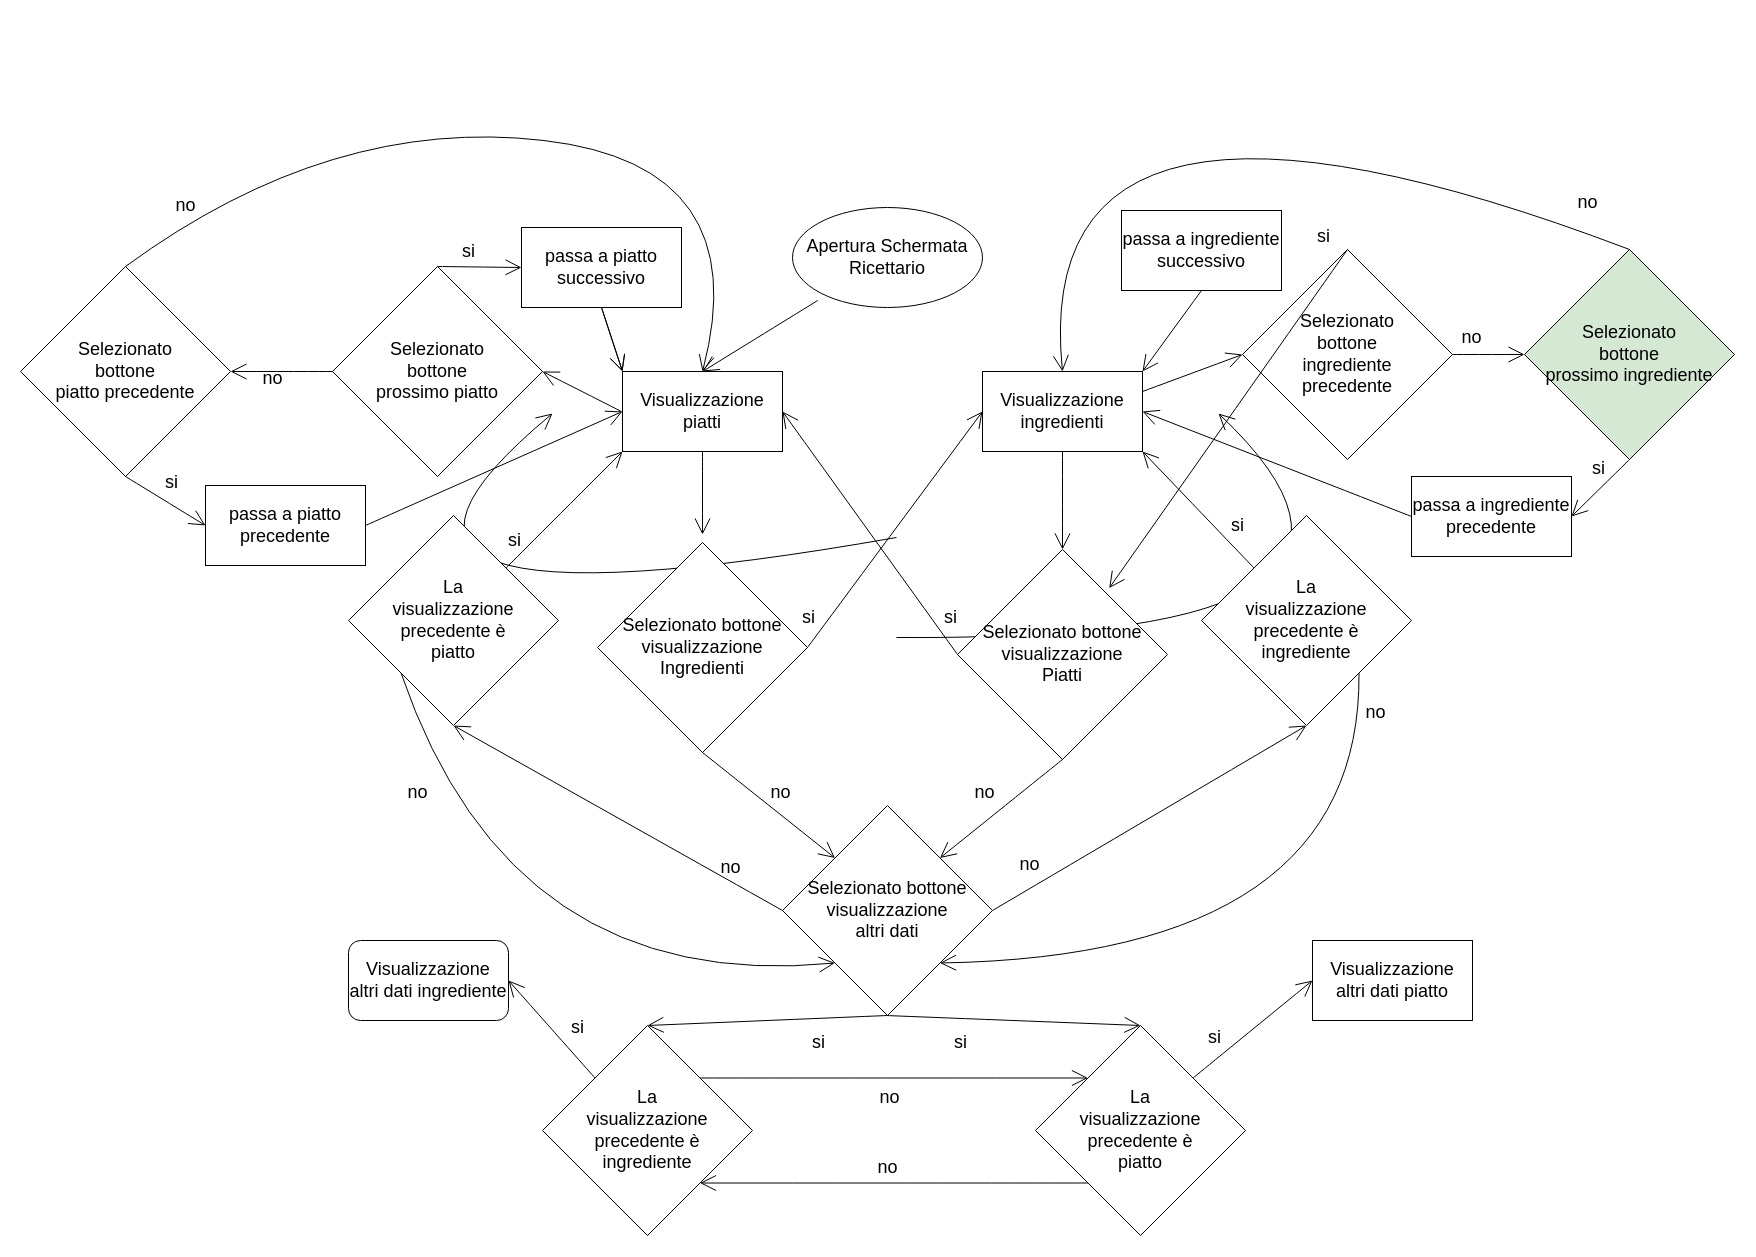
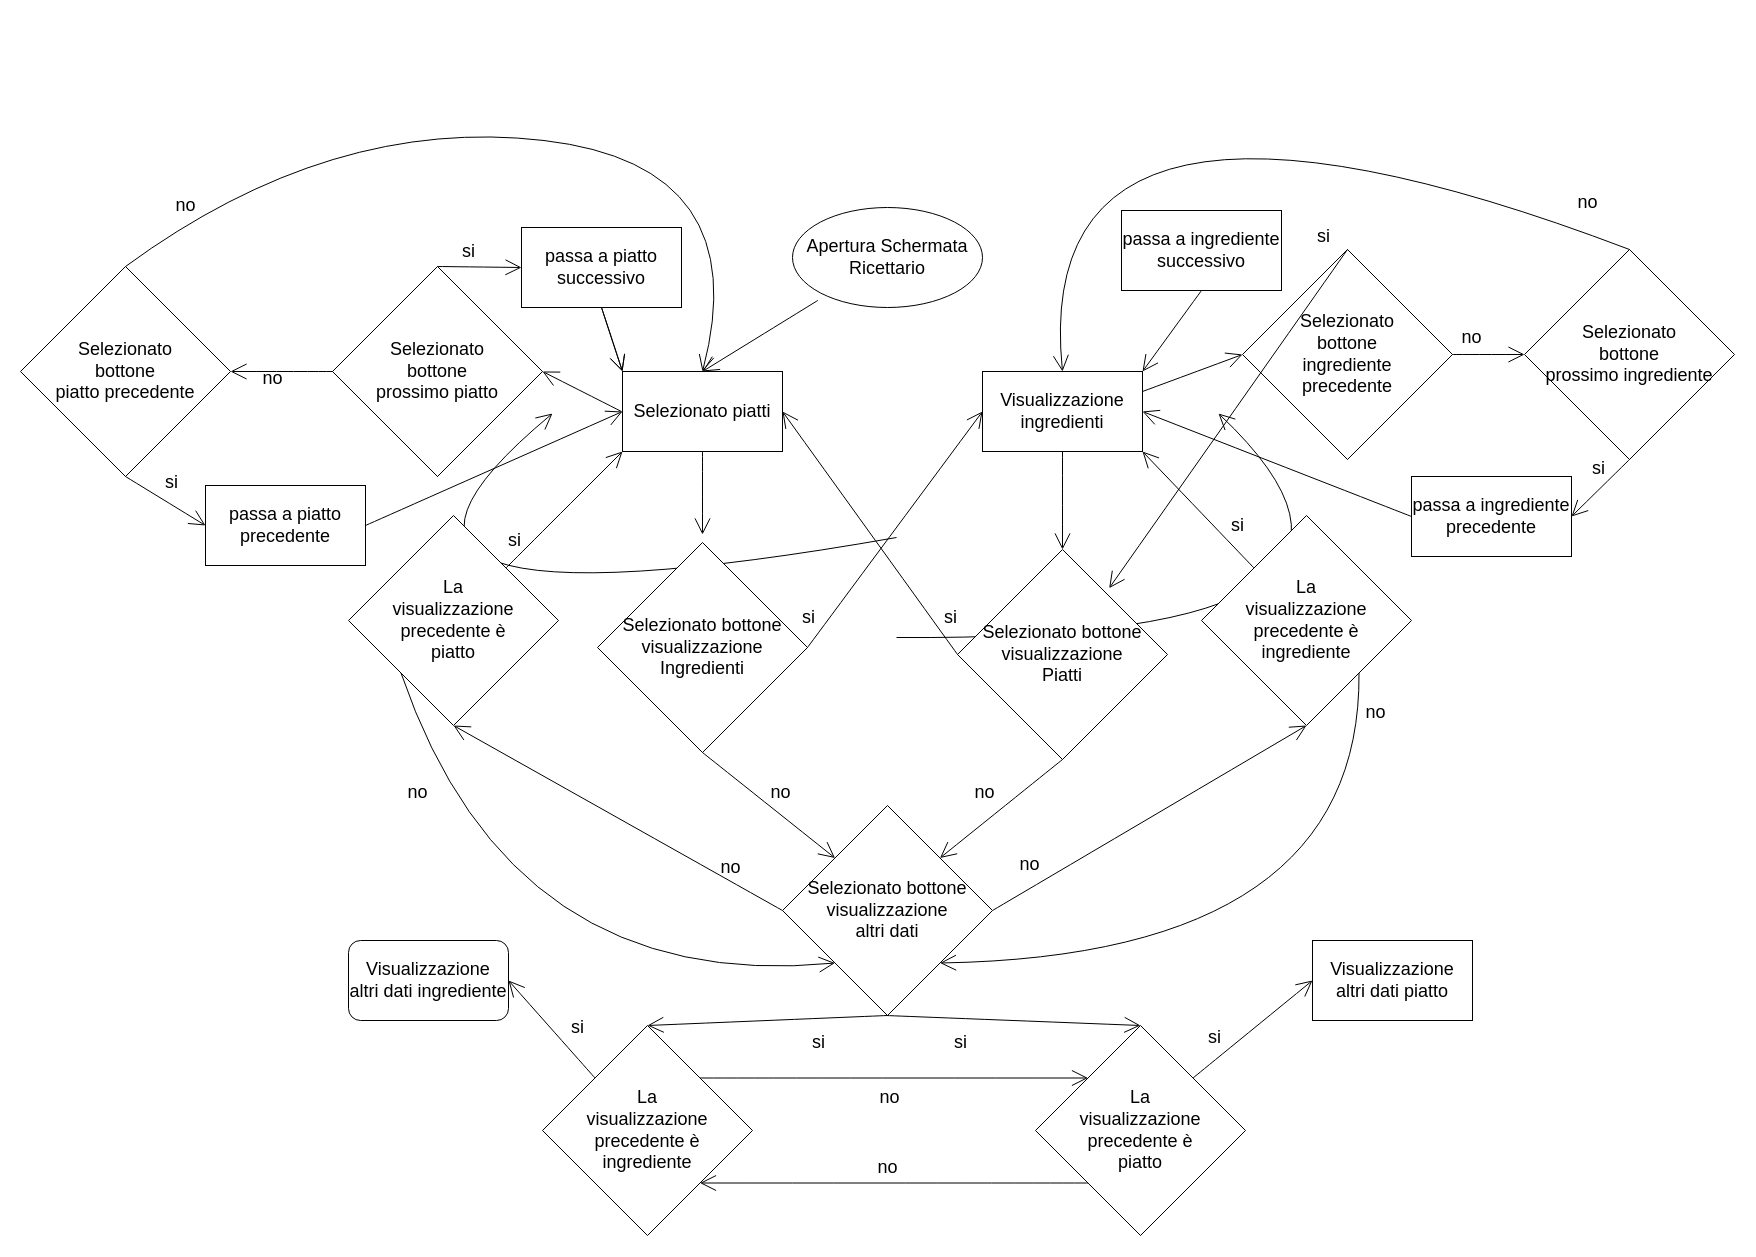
(1630, 355) -> (1630, 355)
(703, 412) -> (703, 412)
